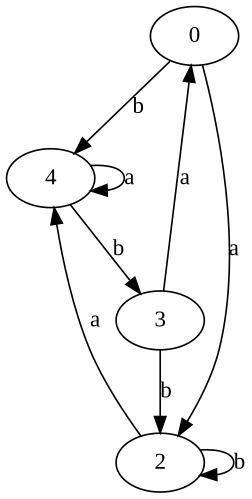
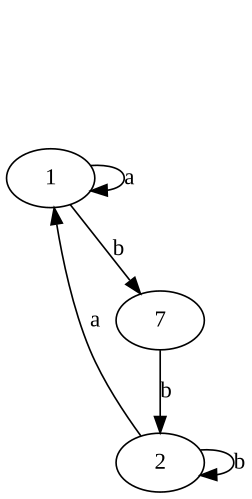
(195, 36) -> none
(51, 178) -> (51, 178)
(160, 320) -> (160, 320)
